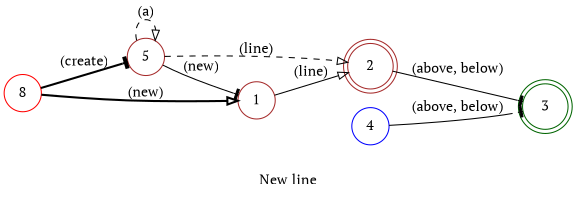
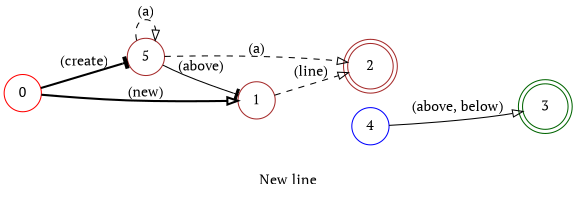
(257, 49) -> (257, 49)
(201, 67) -> (201, 67)
(306, 85) -> (306, 85)
(455, 86) -> none
(23, 93) -> (23, 93)
(451, 121) -> (451, 121)
